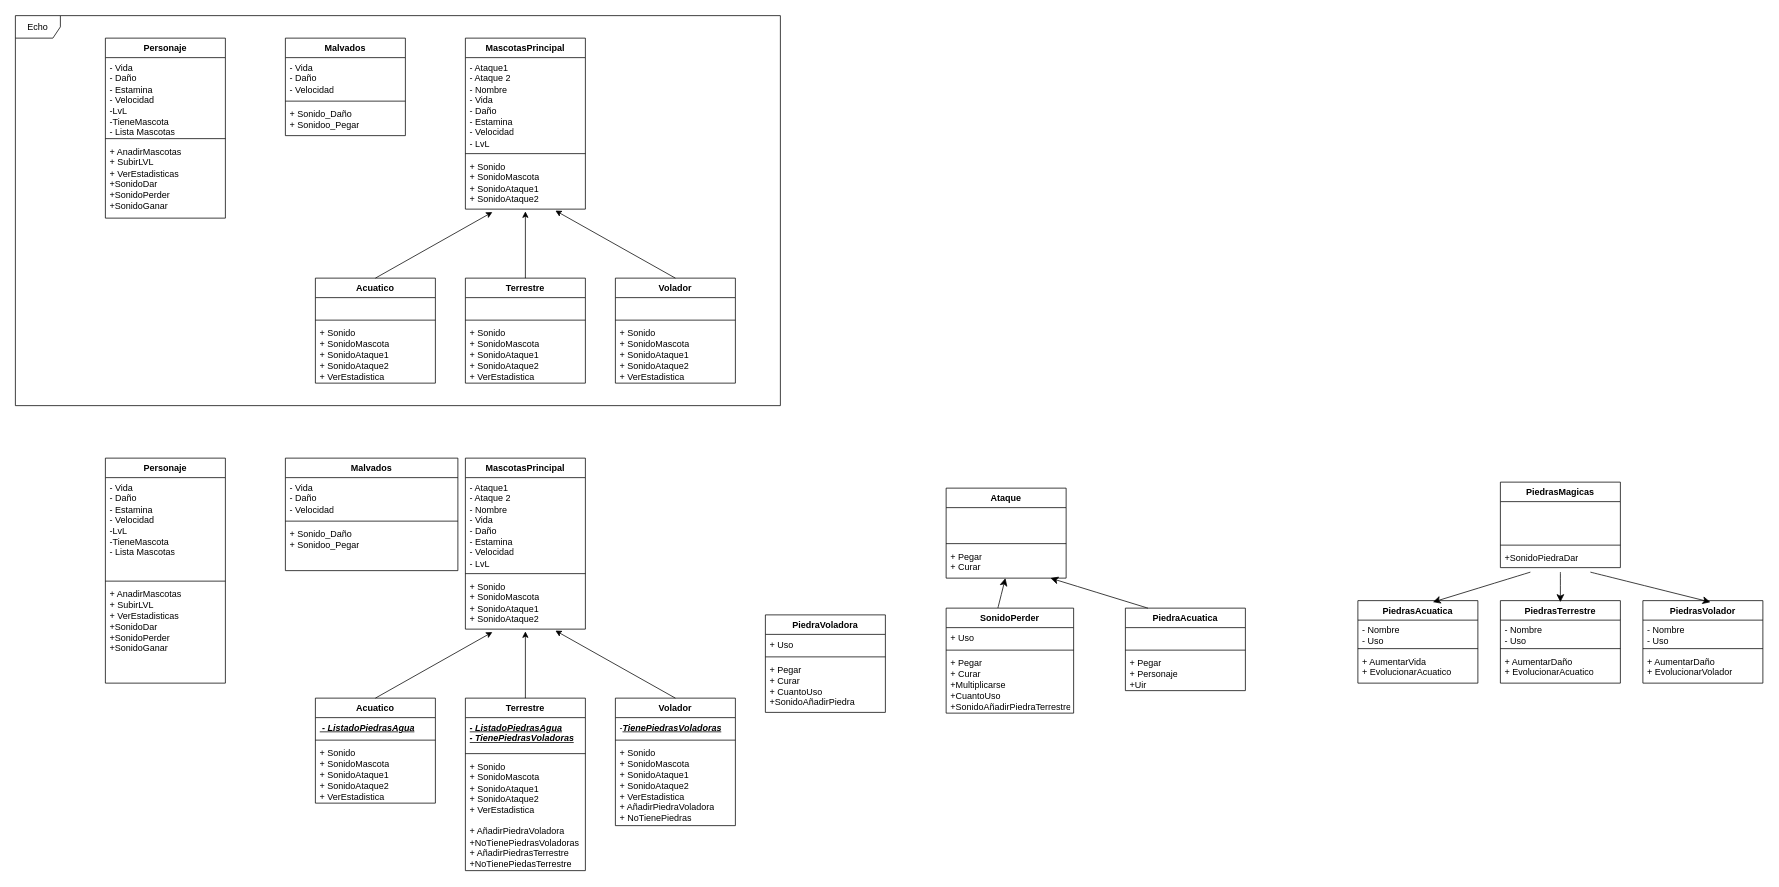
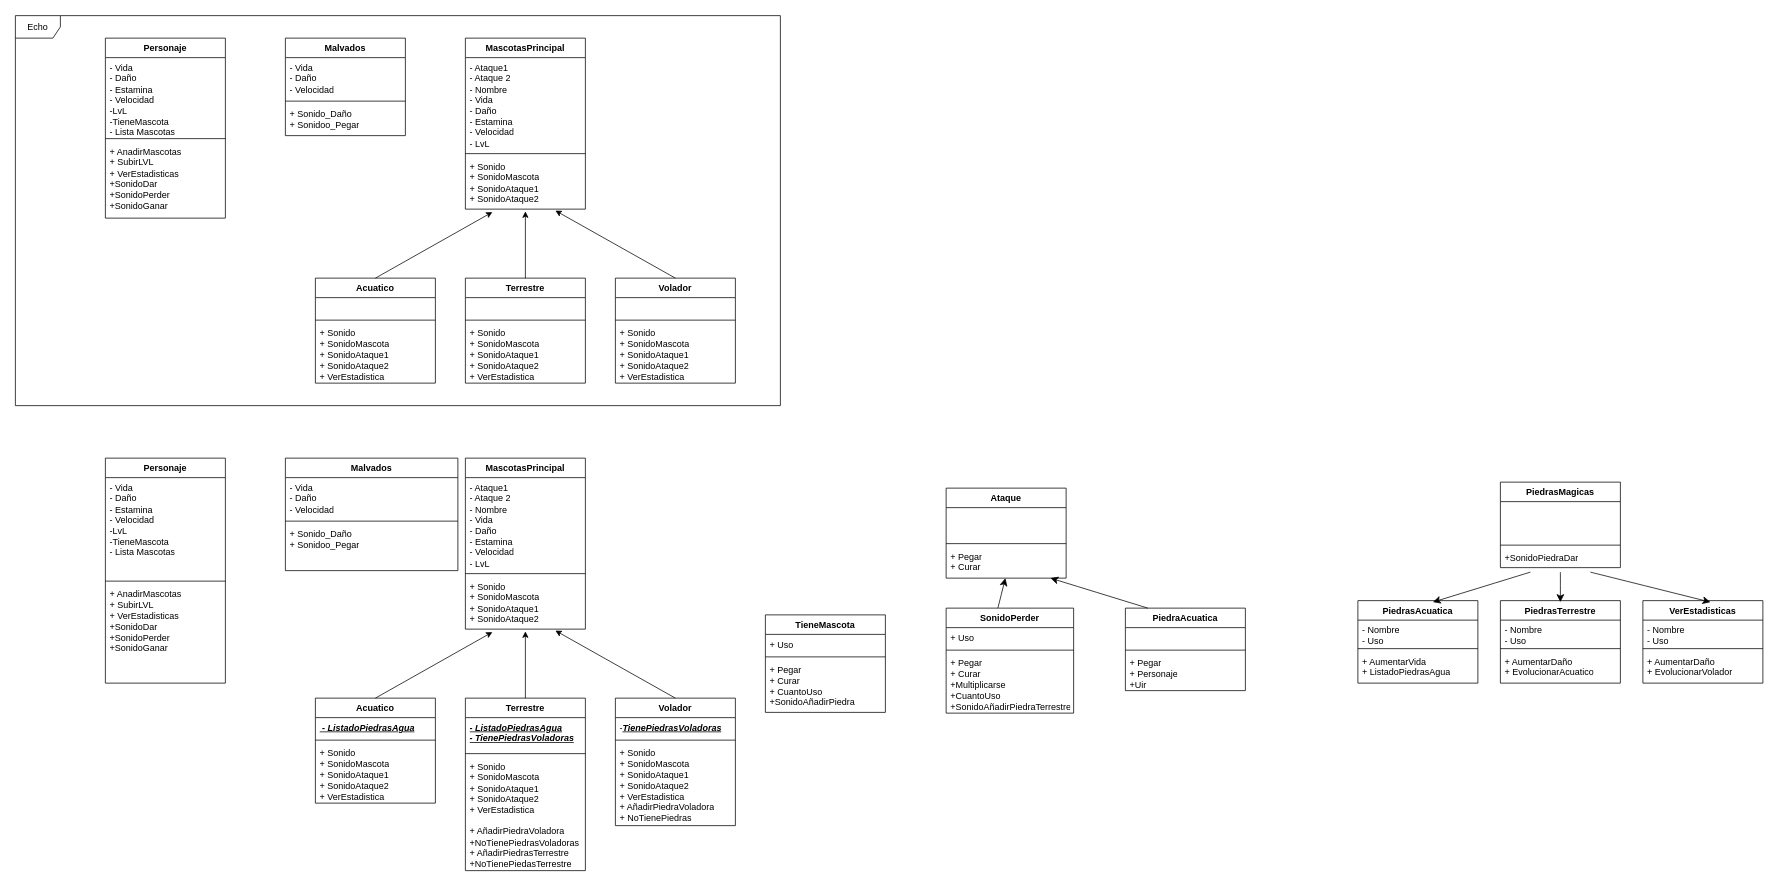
(1703, 611) -> (1703, 611)
(825, 625) -> (825, 625)
(1411, 667) -> (1409, 667)
